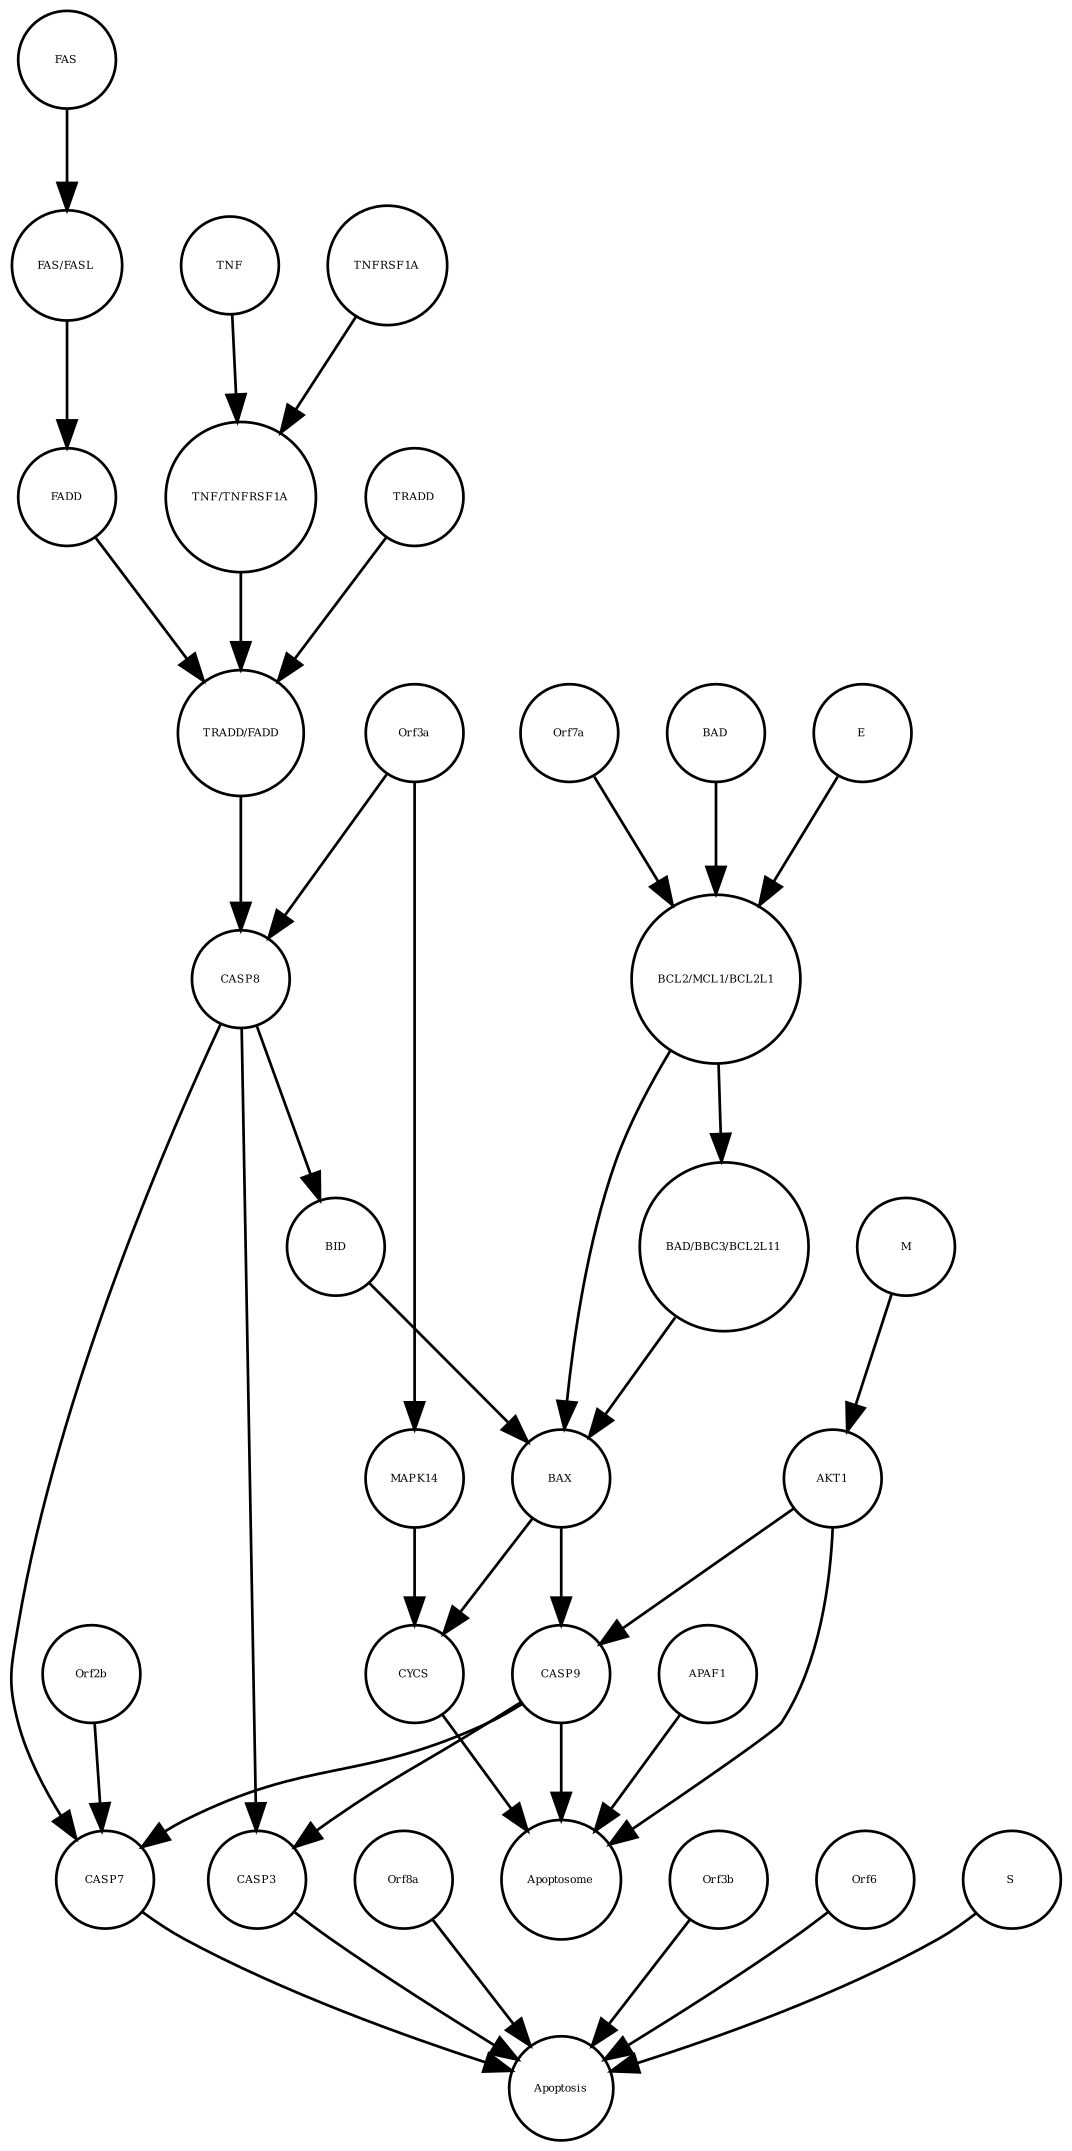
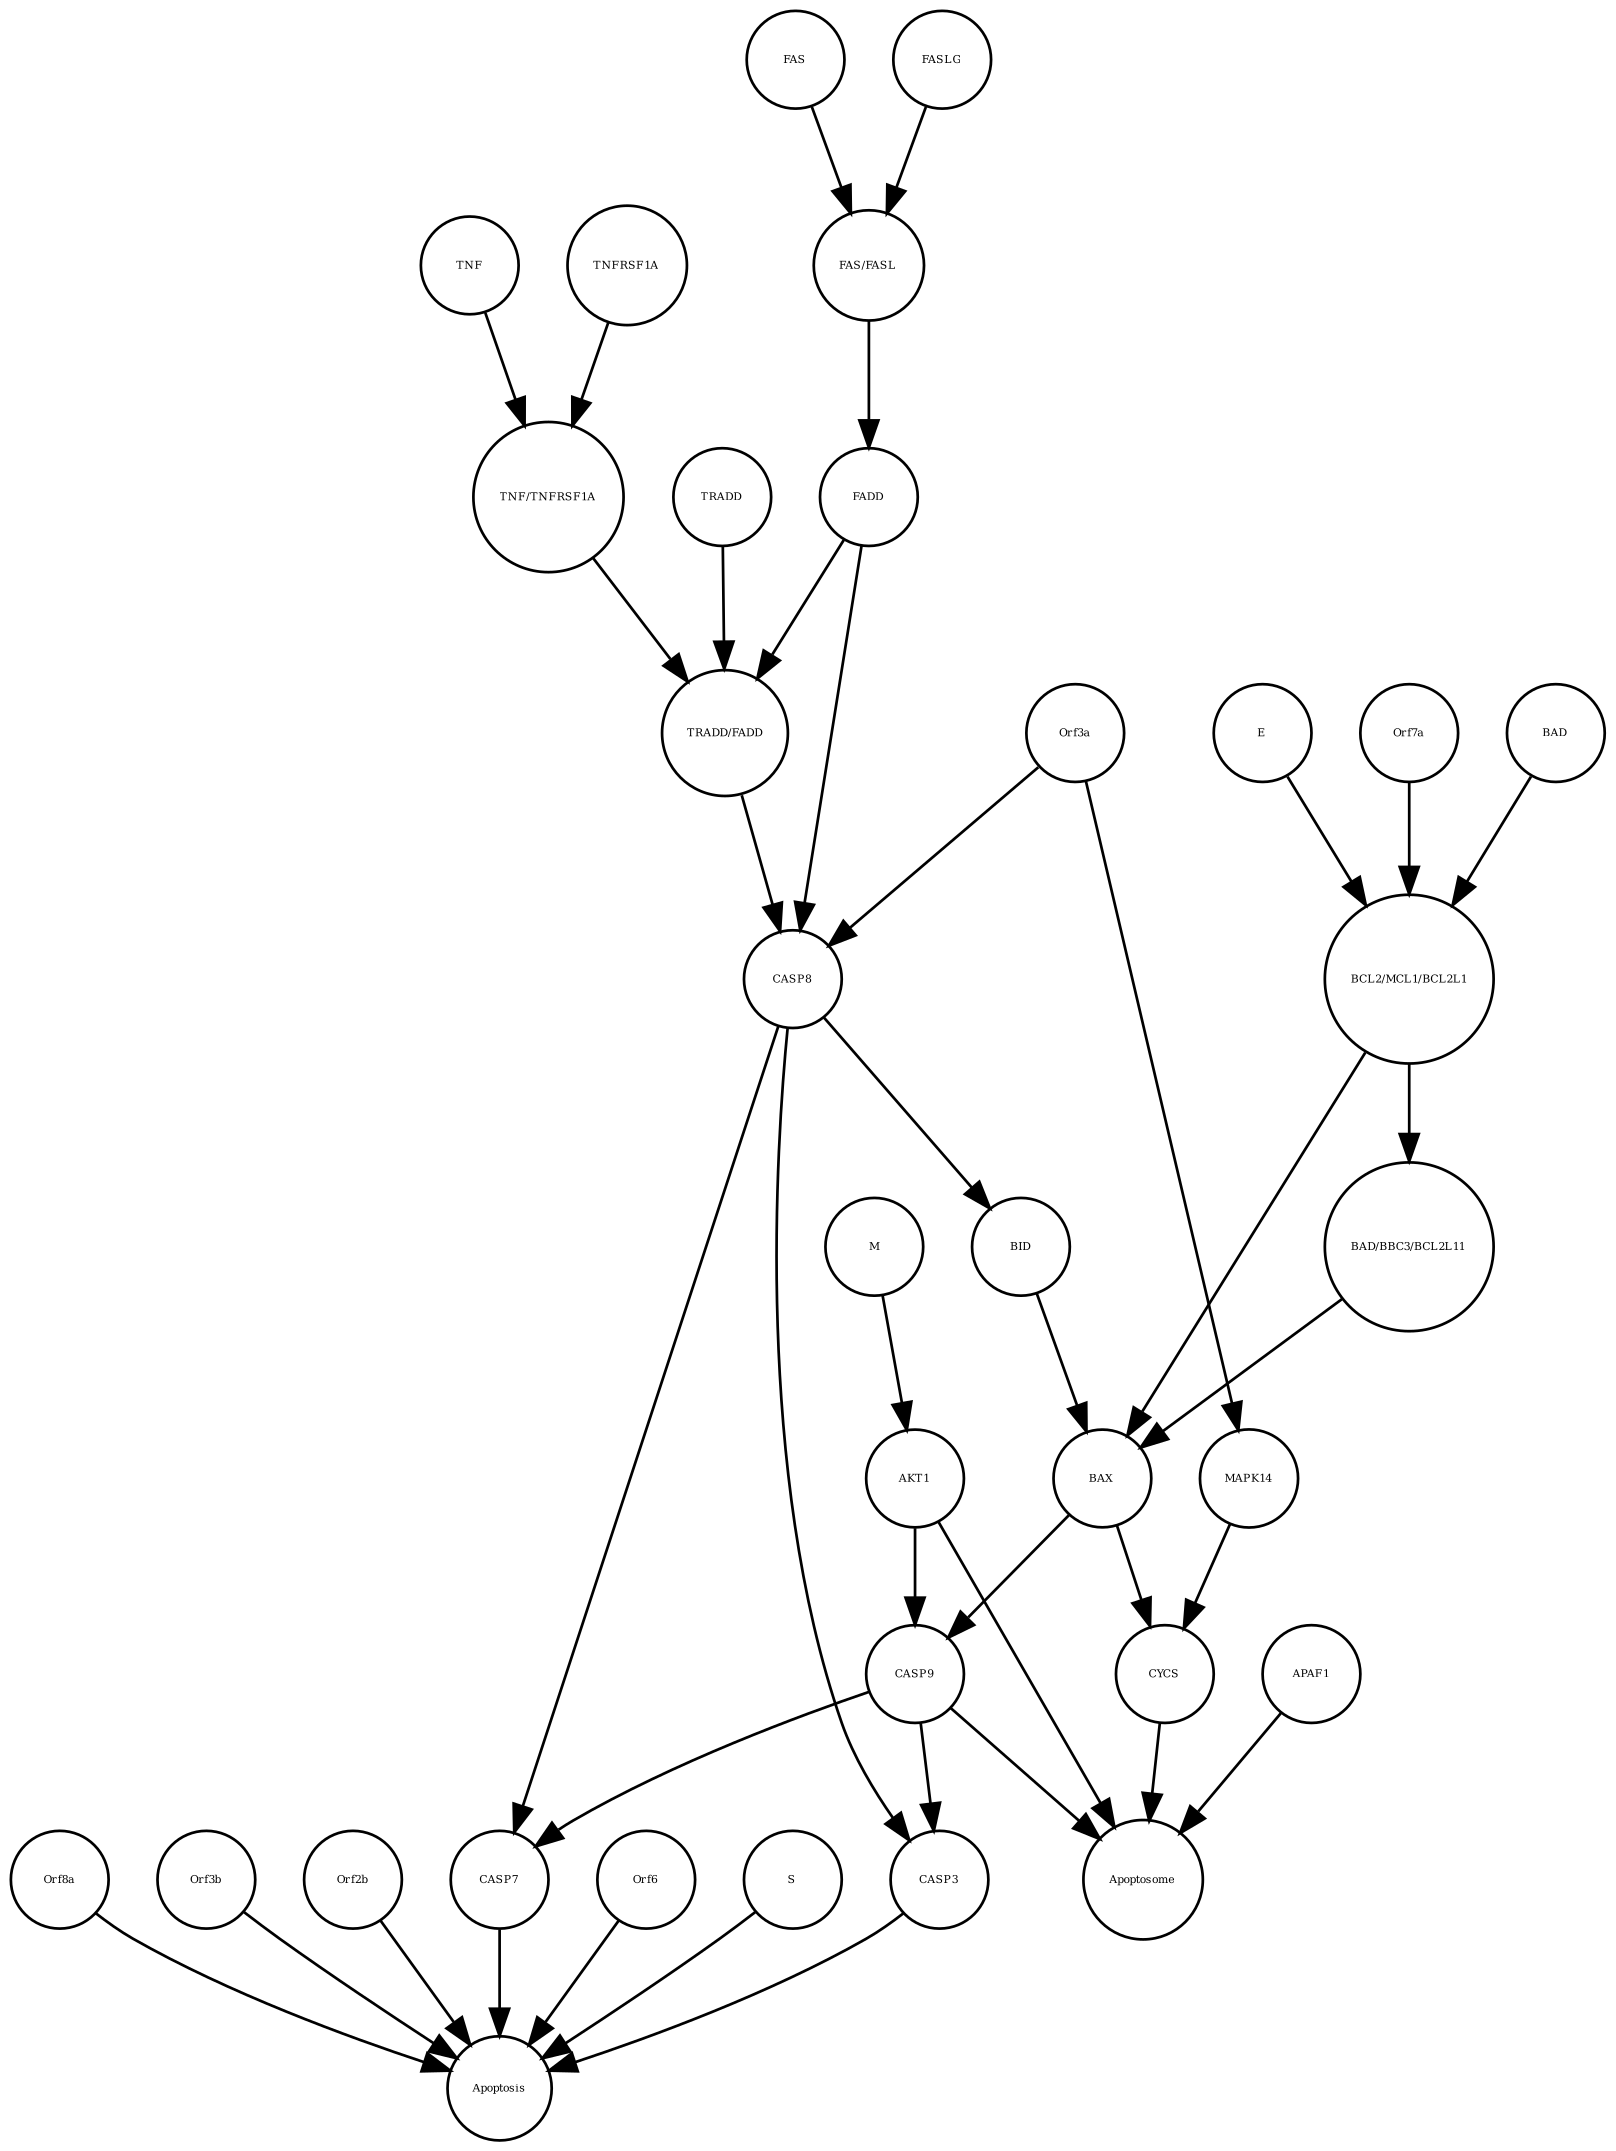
none -> (942, 60)
none -> (833, 724)
(97, 1763) -> (417, 1971)
